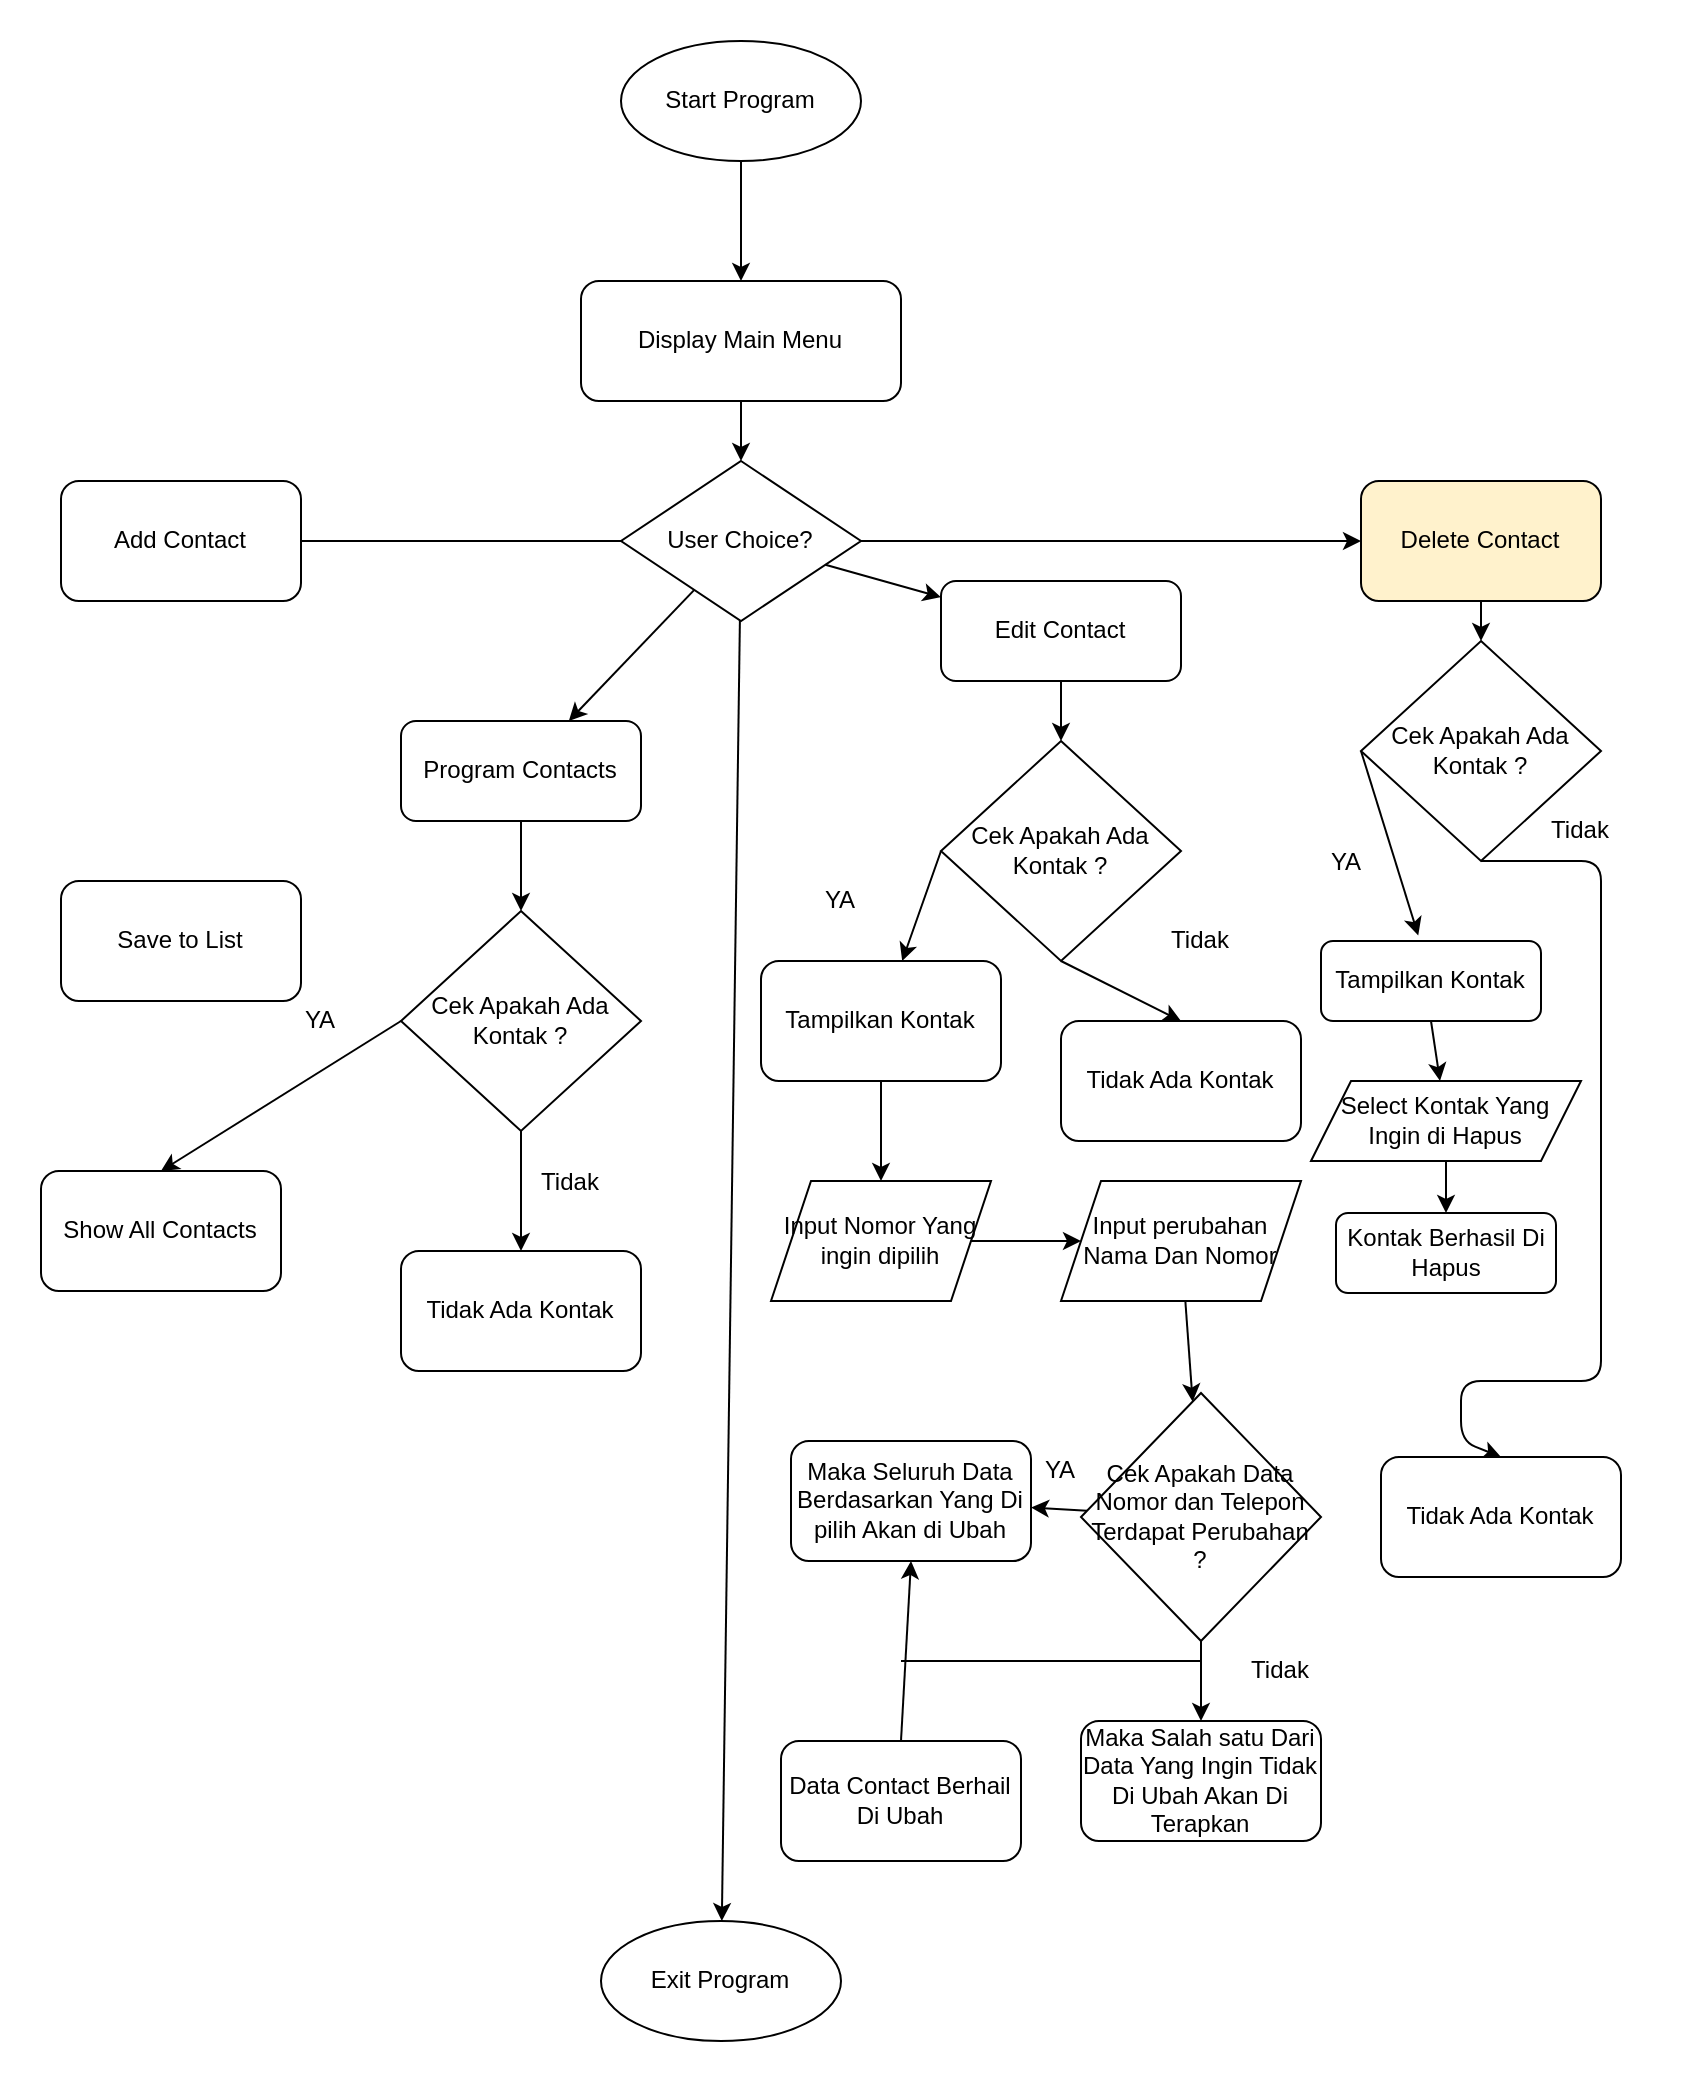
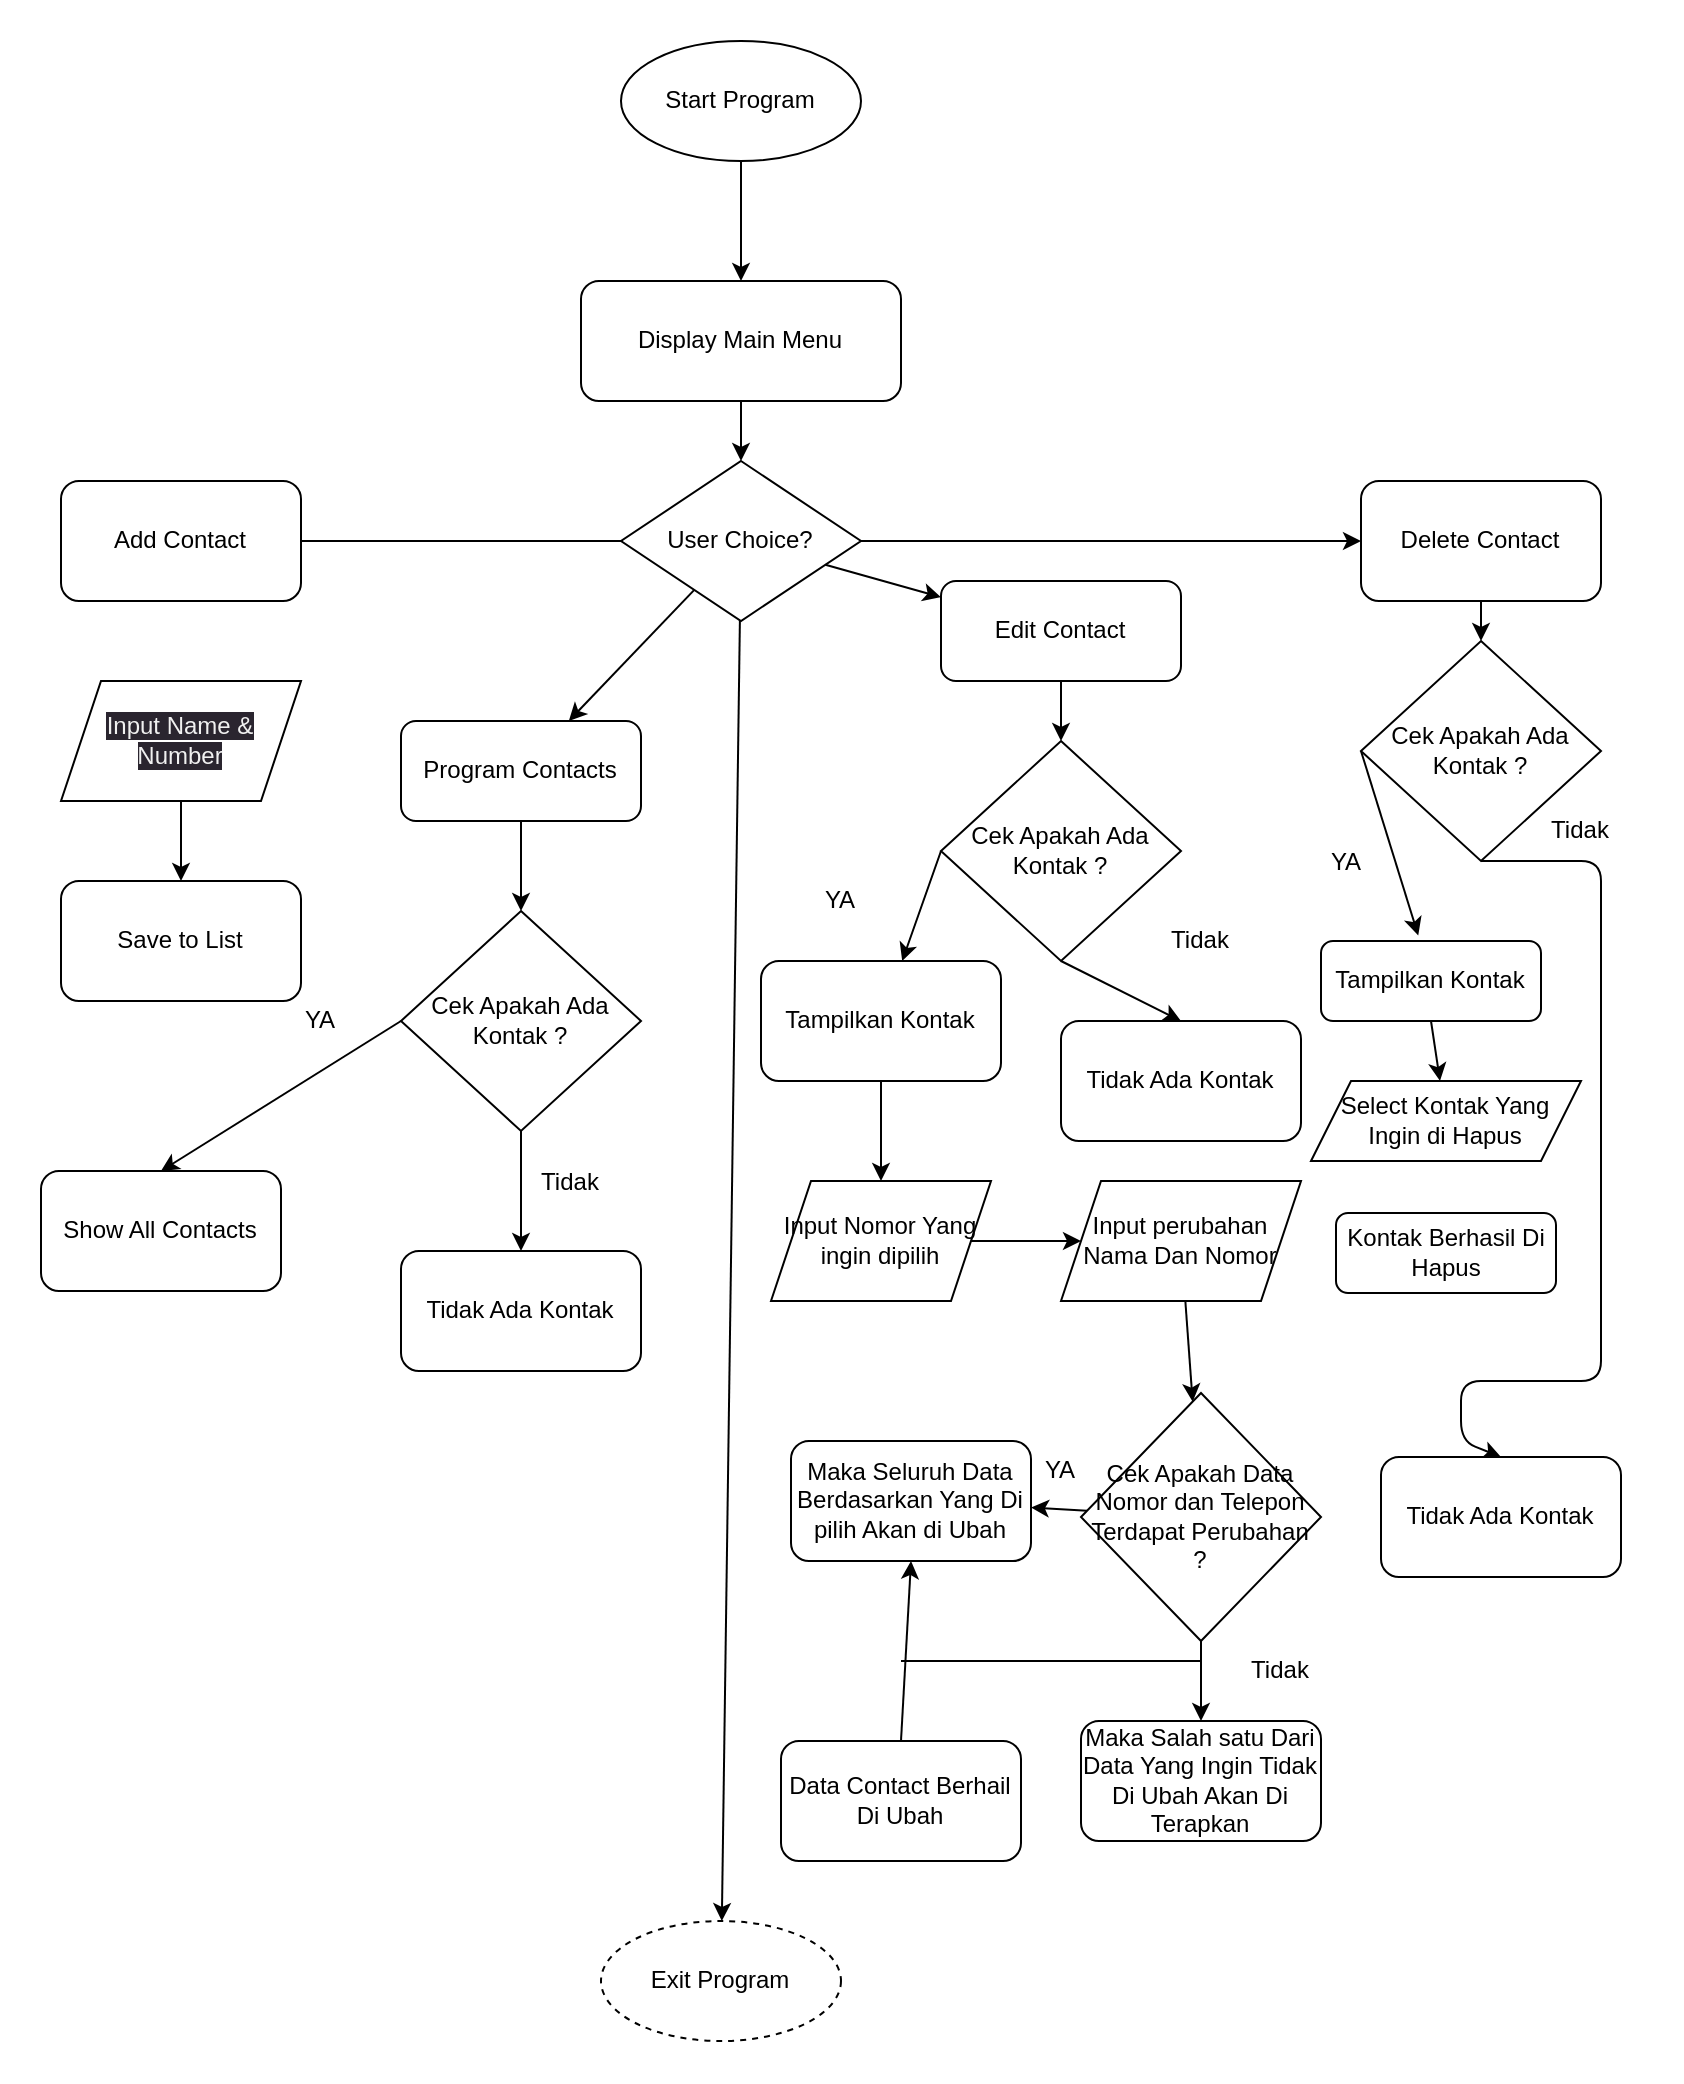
(1481, 541) -> (1481, 541)
none -> (181, 741)
none -> (181, 834)
(1446, 1180) -> none
(721, 1981) -> (721, 1981)
